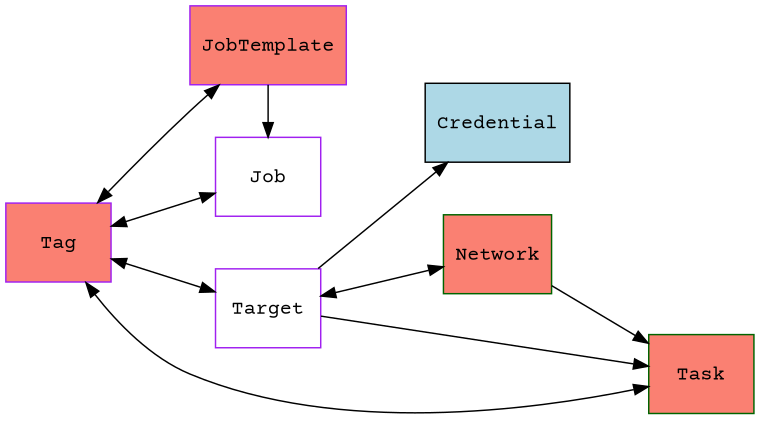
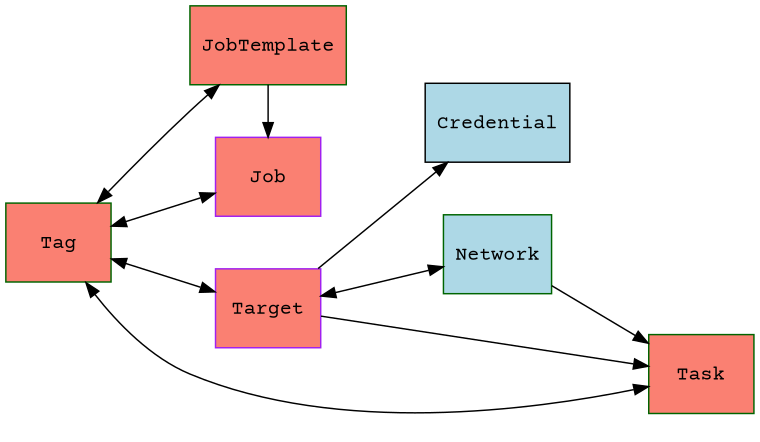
(268, 45) -> (268, 45)
(268, 177) -> (268, 177)
(58, 243) -> (58, 243)
(498, 254) -> (498, 254)
(268, 308) -> (268, 308)
